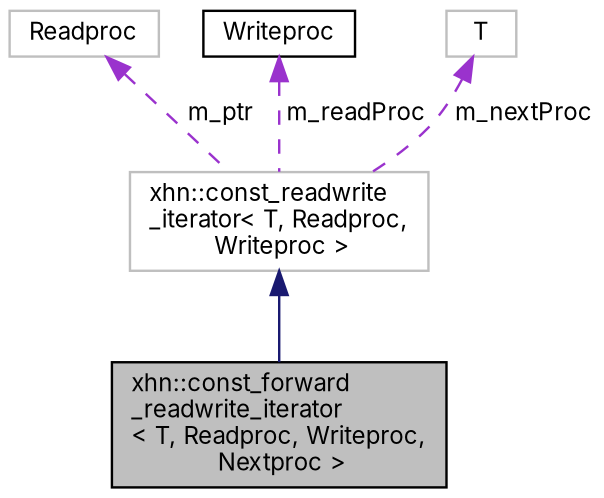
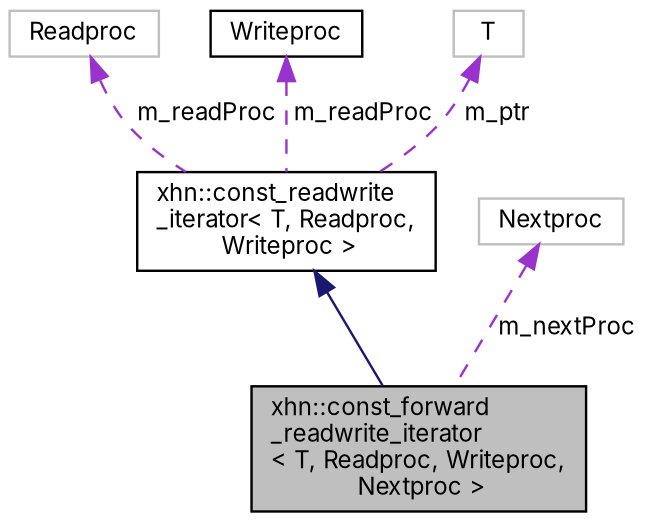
(218, 114) -> (203, 114)
(521, 114) -> (495, 114)
(279, 221) -> (286, 221)
none -> (551, 221)
